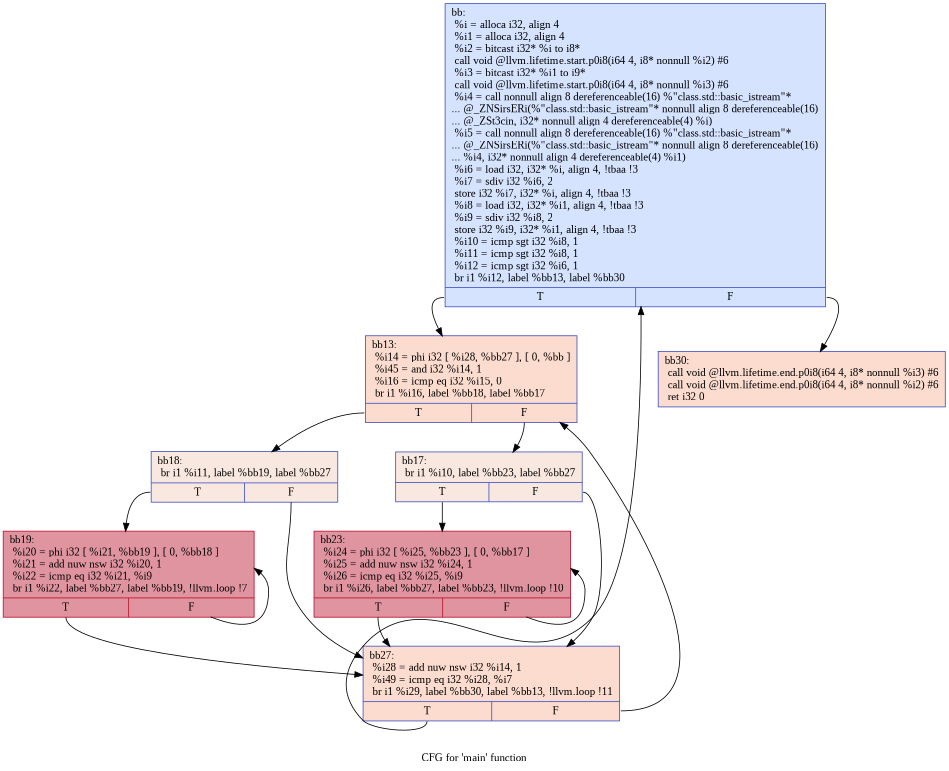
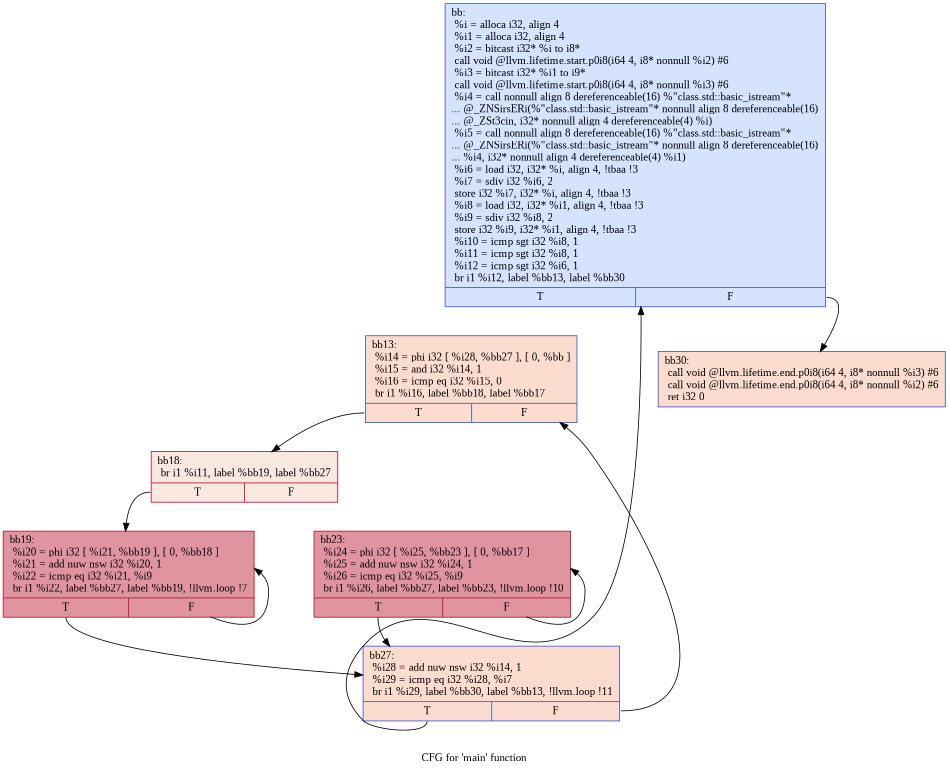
(432, 310) -> none
(427, 369) -> (427, 369)
(244, 477) -> (244, 477)
(489, 477) -> none
(292, 592) -> none
(441, 680) -> (441, 680)
